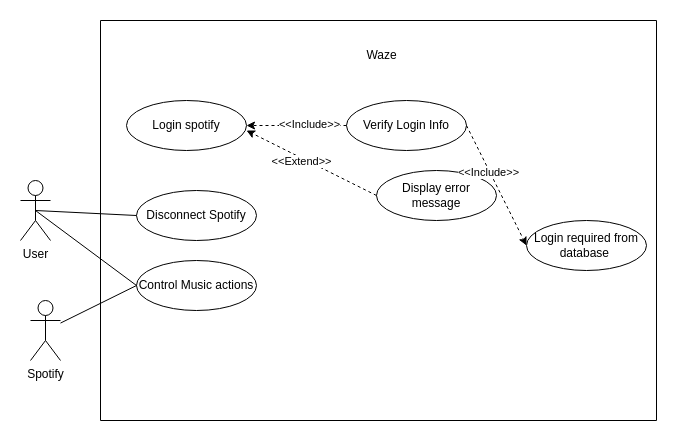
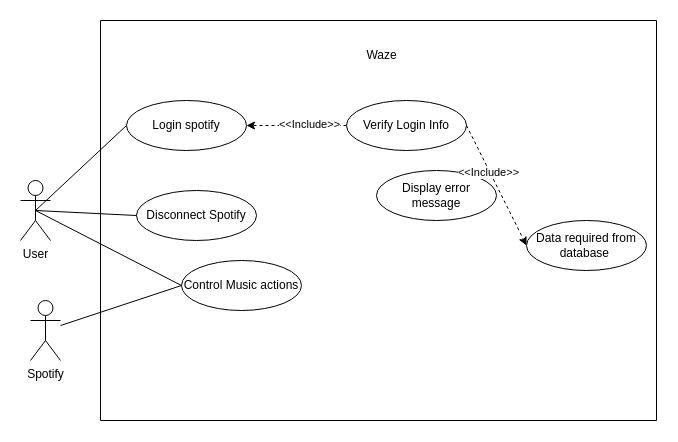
(314, 164) -> none
none -> (82, 167)
(587, 246) -> (587, 246)
(197, 286) -> (242, 286)
